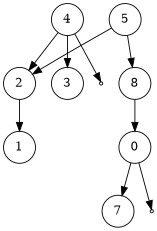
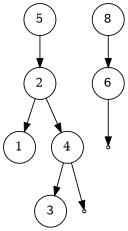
(129, 47) -> none
(46, 48) -> (52, 111)
(135, 147) -> (108, 83)
(118, 211) -> none
